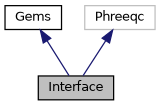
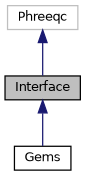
(58, 58) -> (43, 130)
